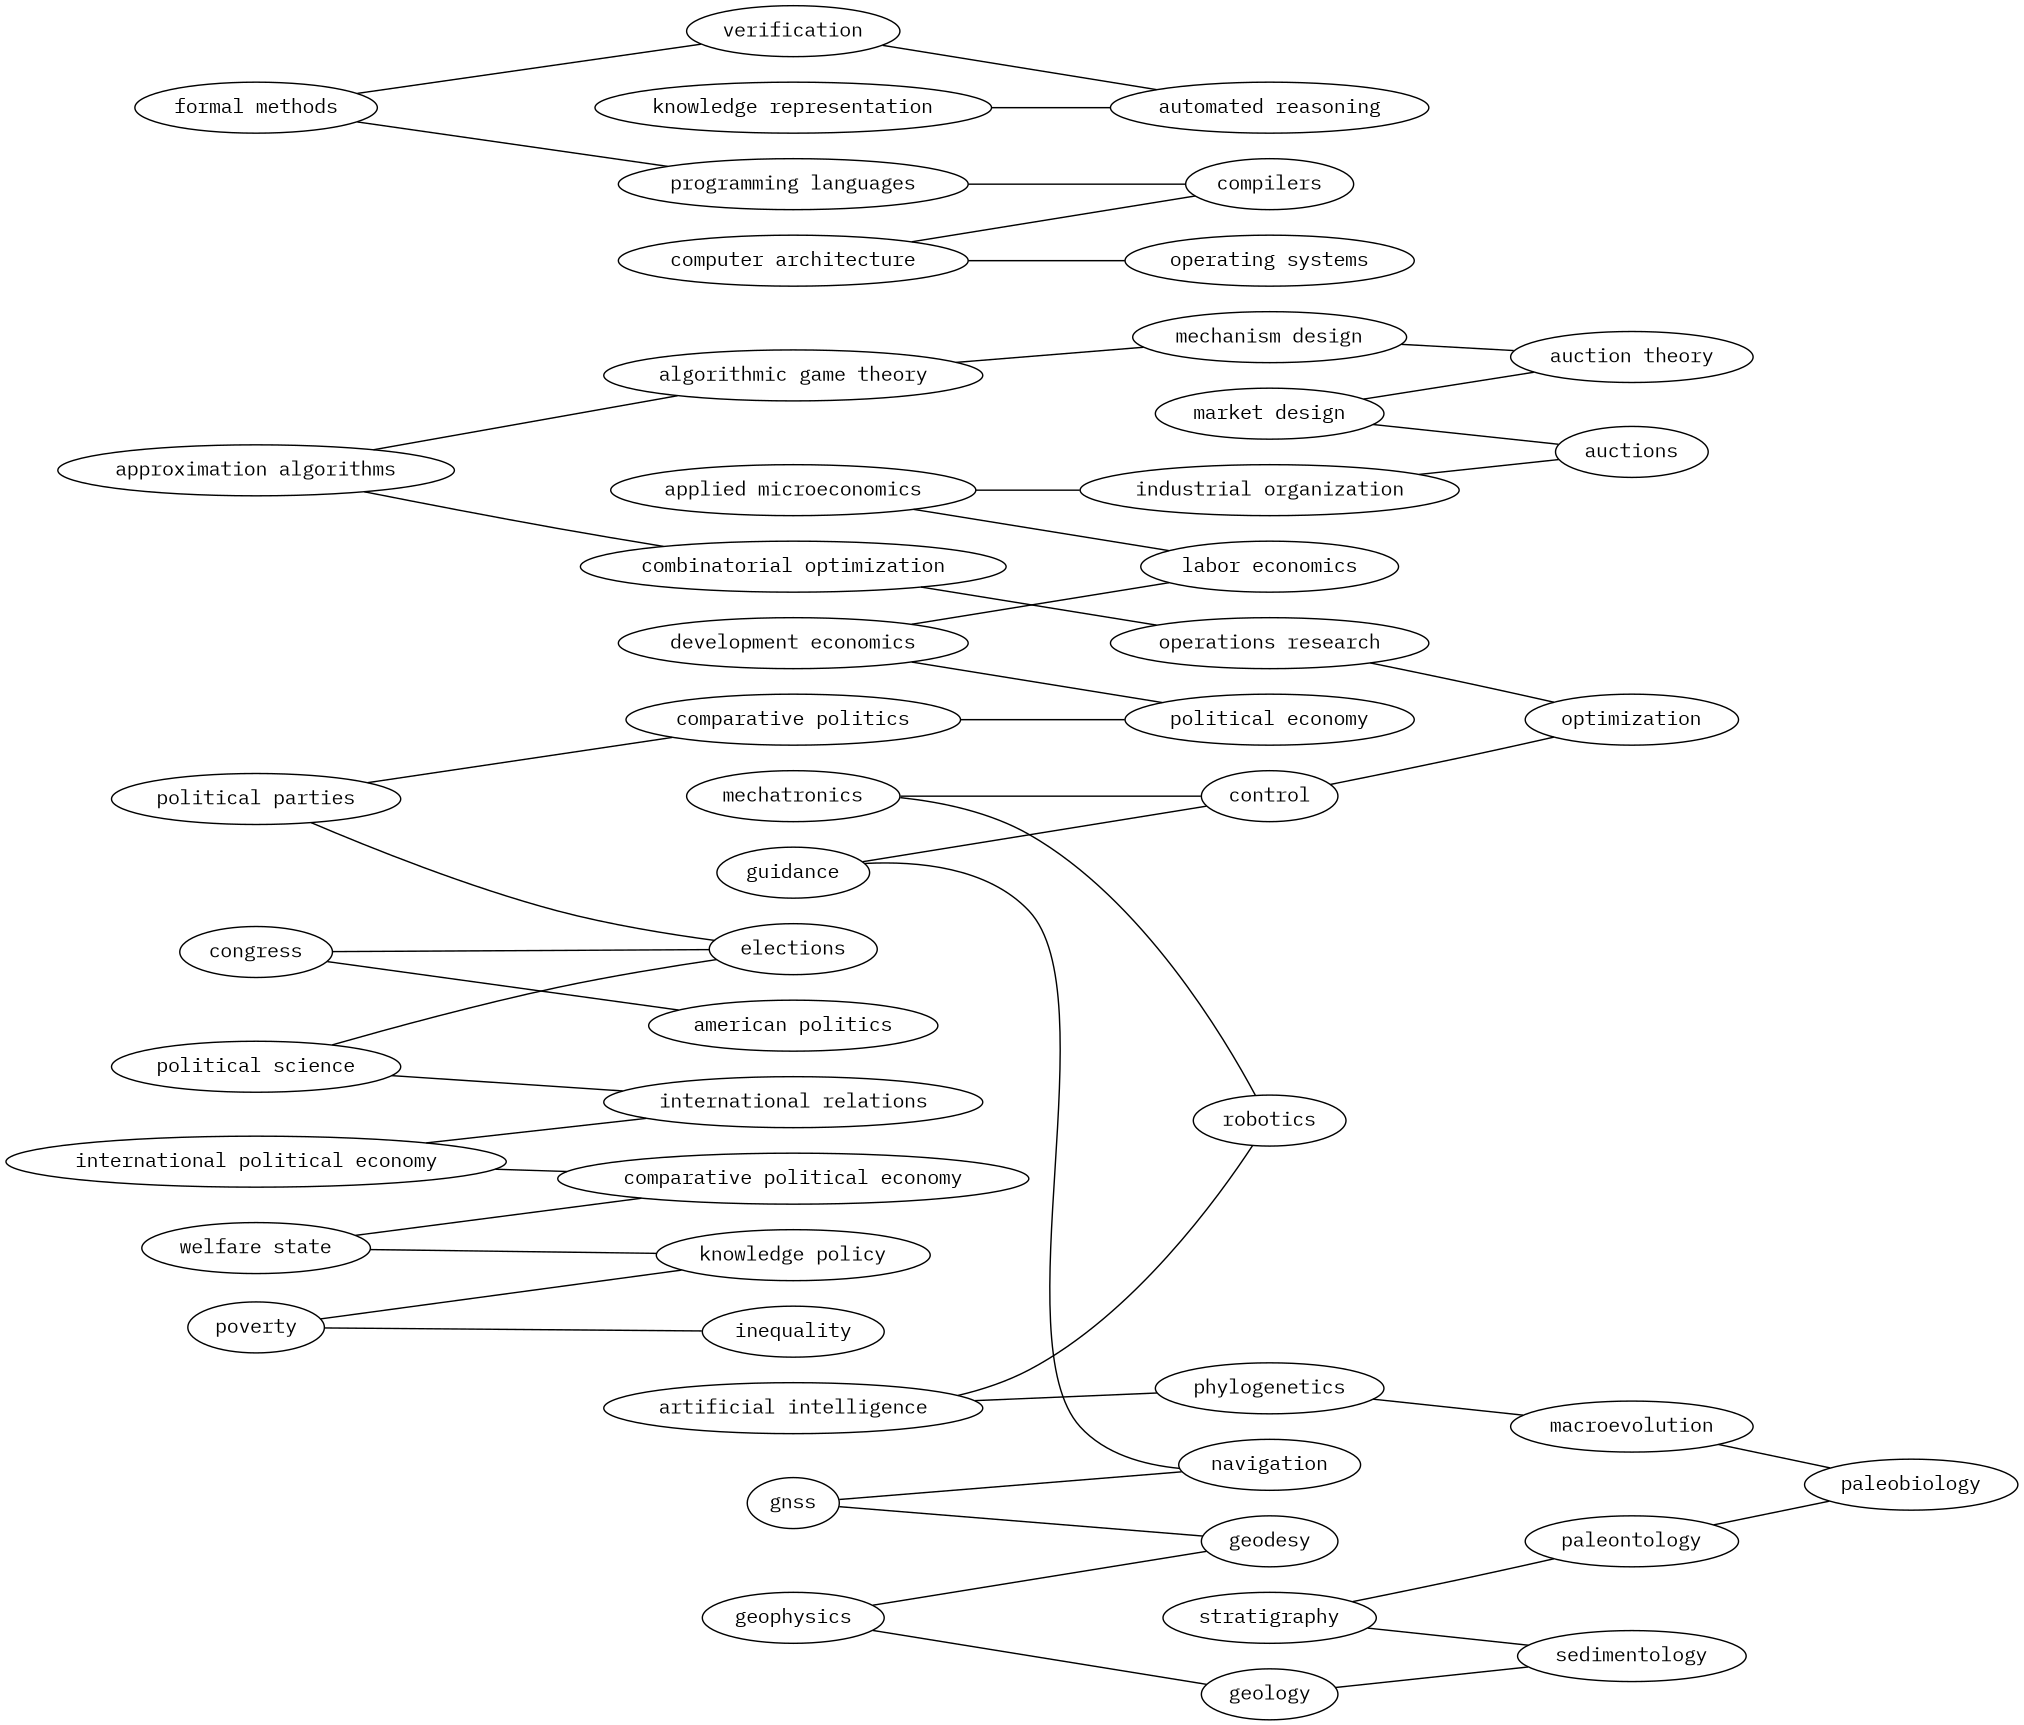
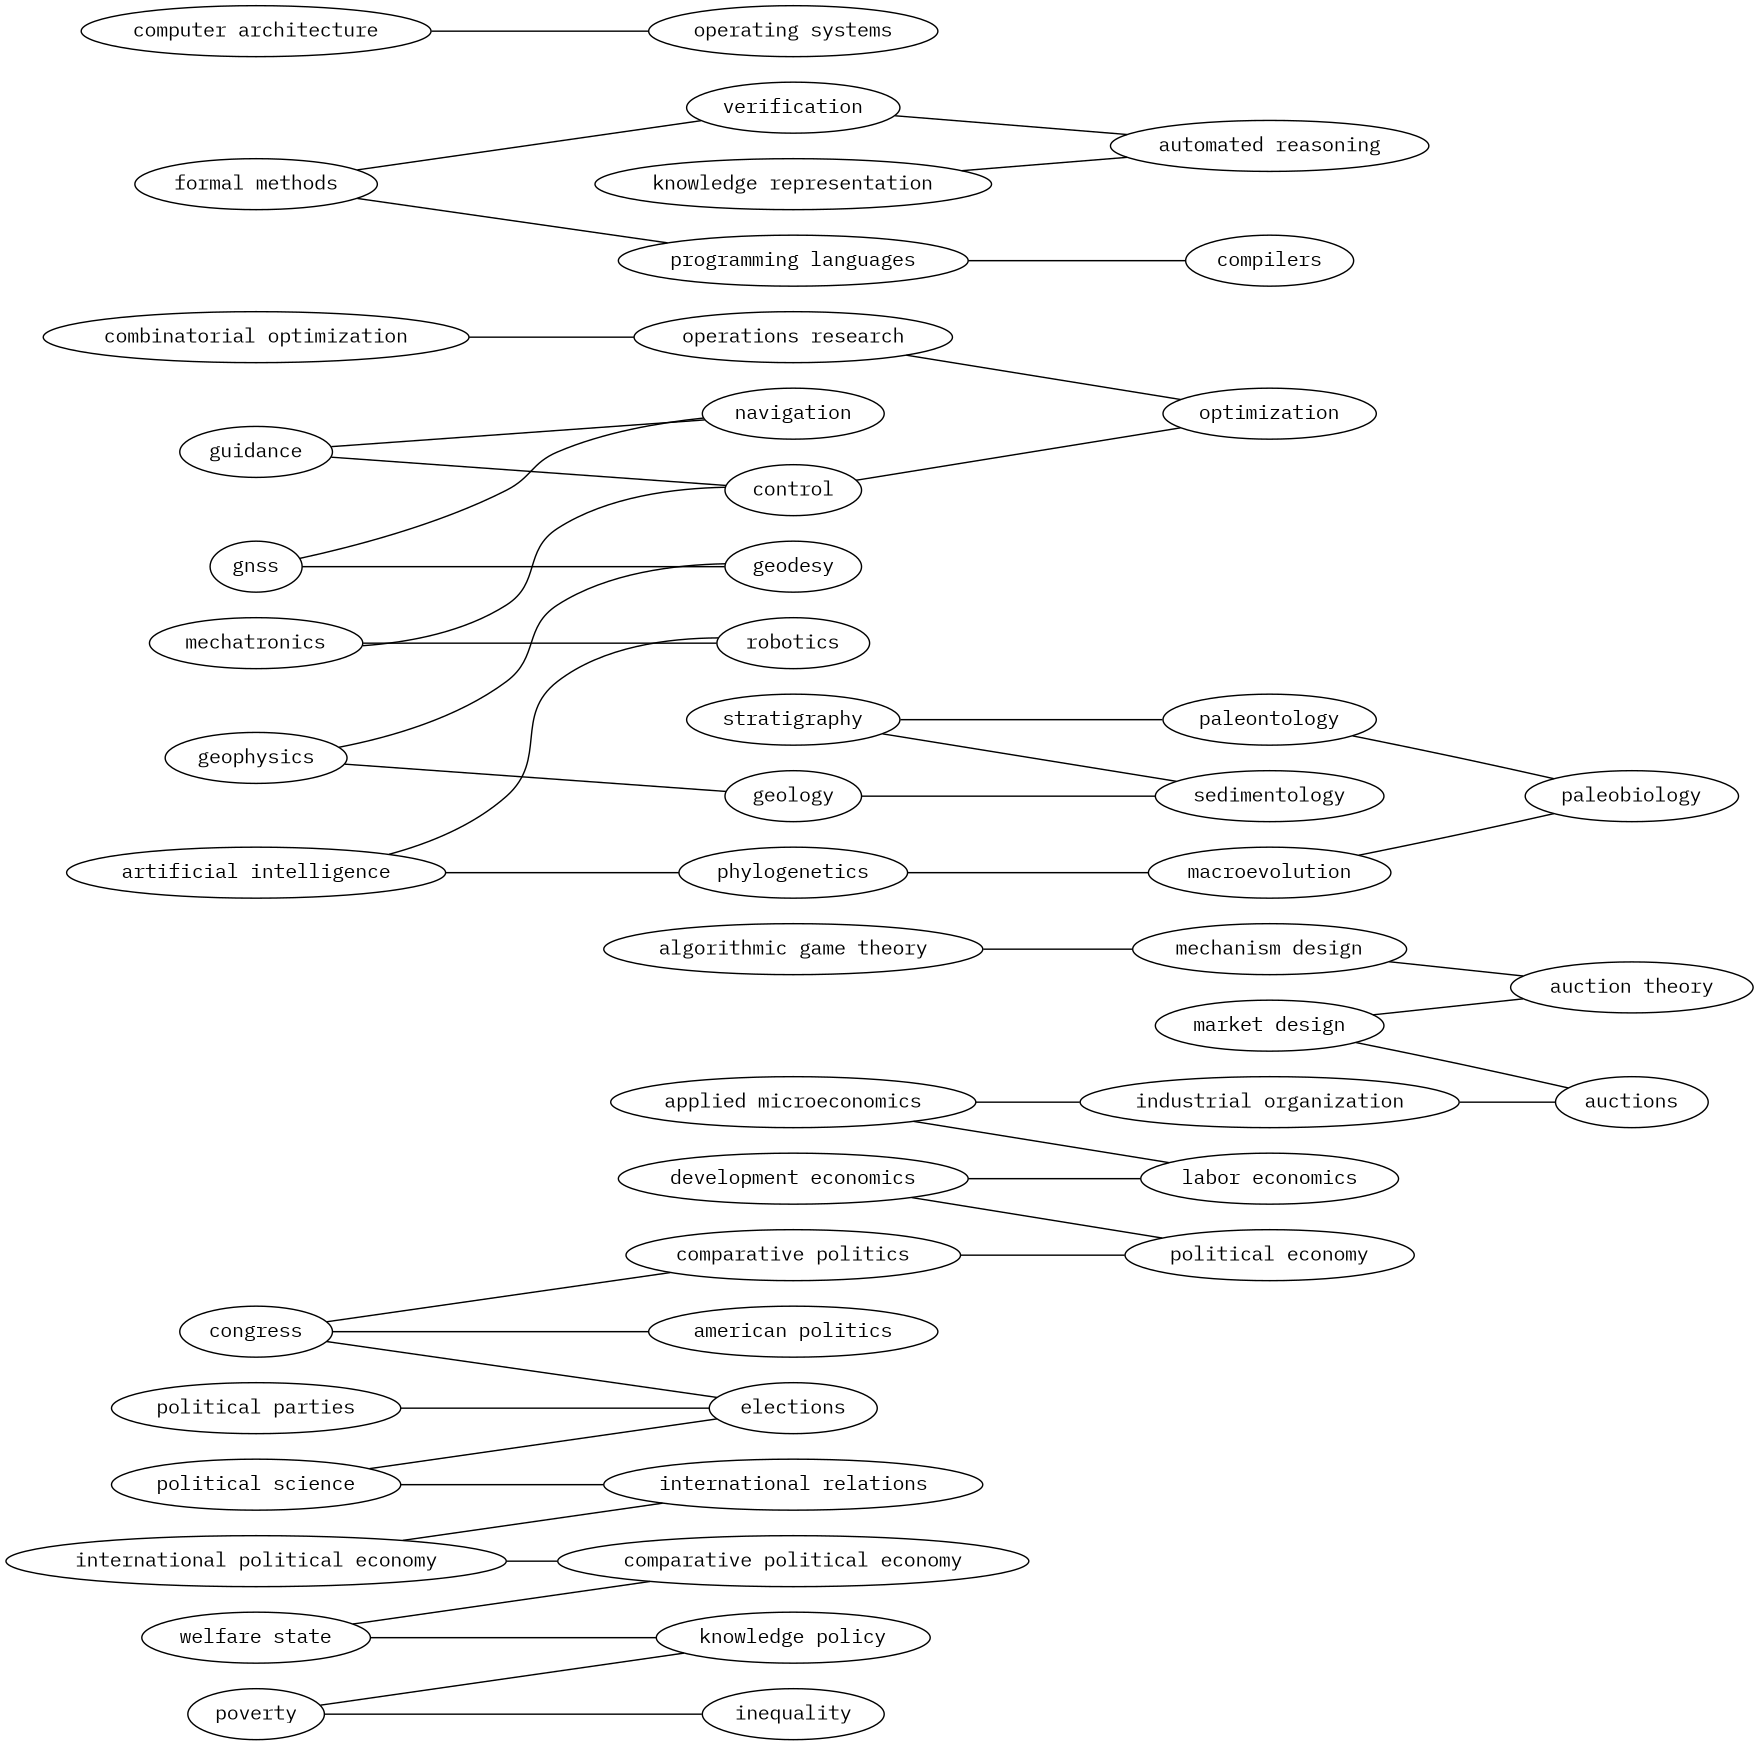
(1053, 219) -> none
(256, 470) -> none
(520, 760) -> (498, 1297)
